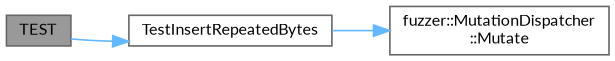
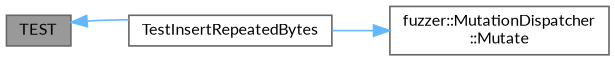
(92, 40) -> (108, 20)
